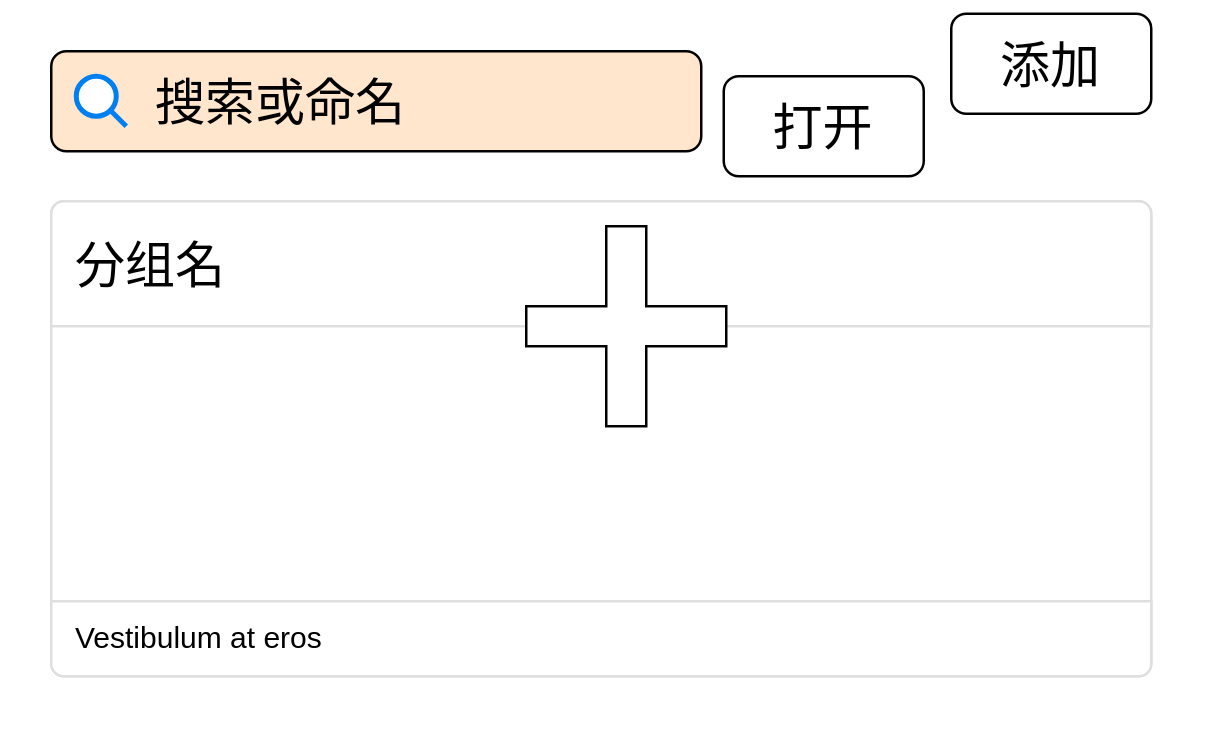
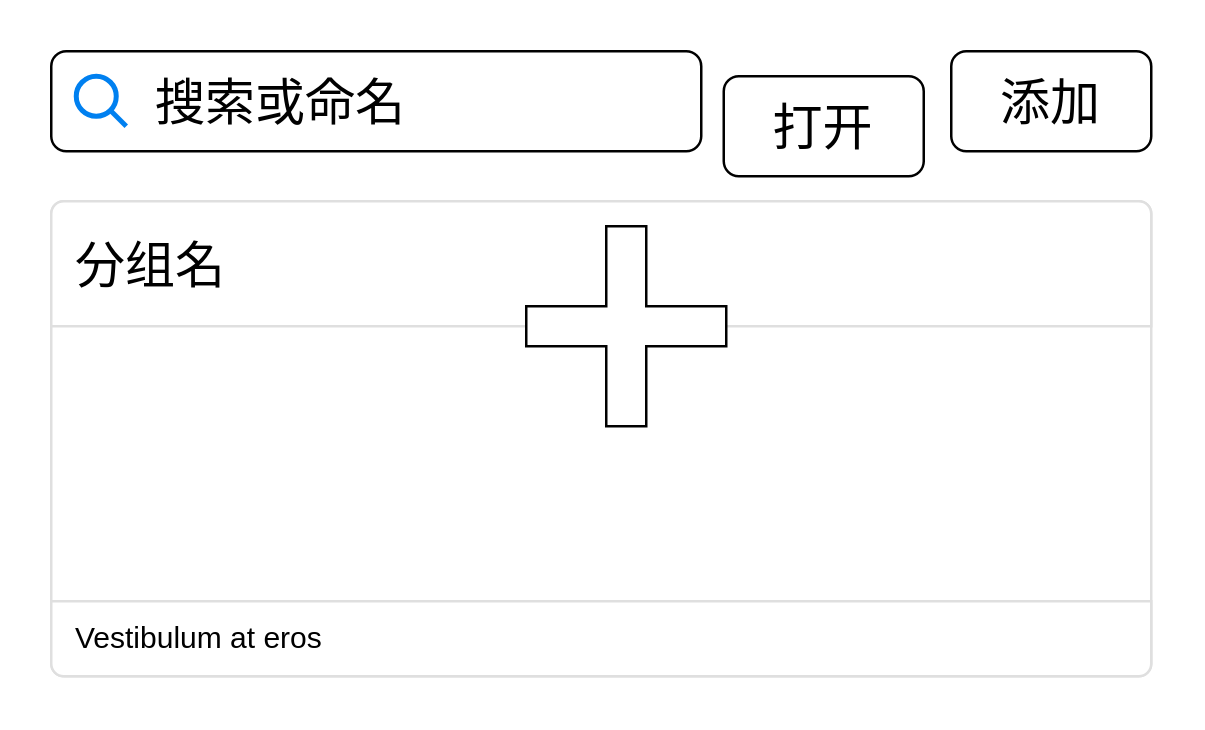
(1051, 64) -> (1051, 101)
(376, 101) -> (376, 101)
